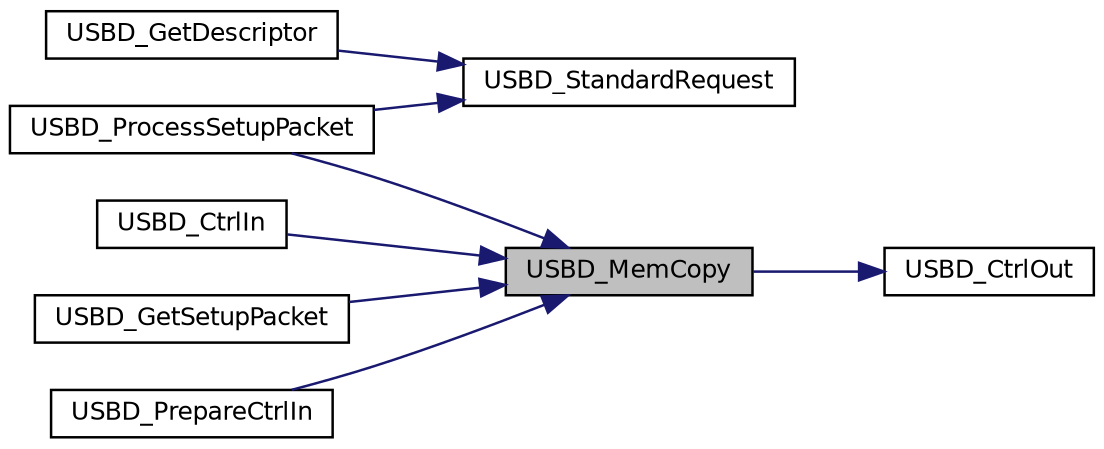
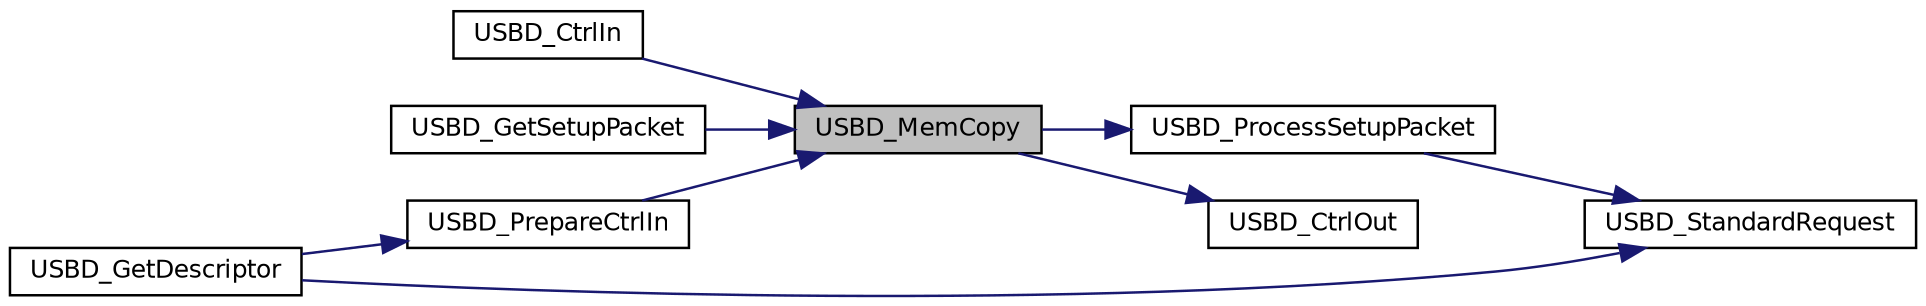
(419, 192) -> (1074, 130)
none -> (342, 249)
